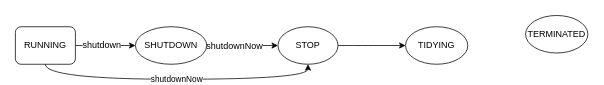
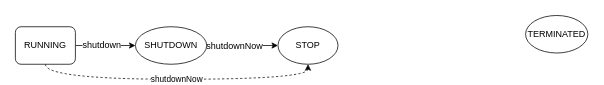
(370, 45) -> none
(437, 45) -> none
(254, 78) -> (254, 78)
